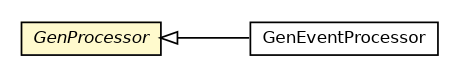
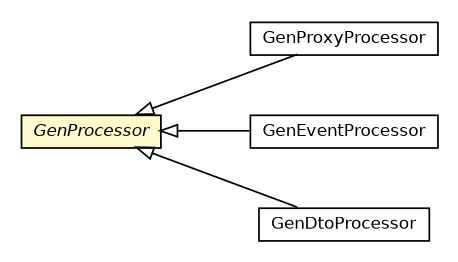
none -> (343, 38)
none -> (343, 224)
